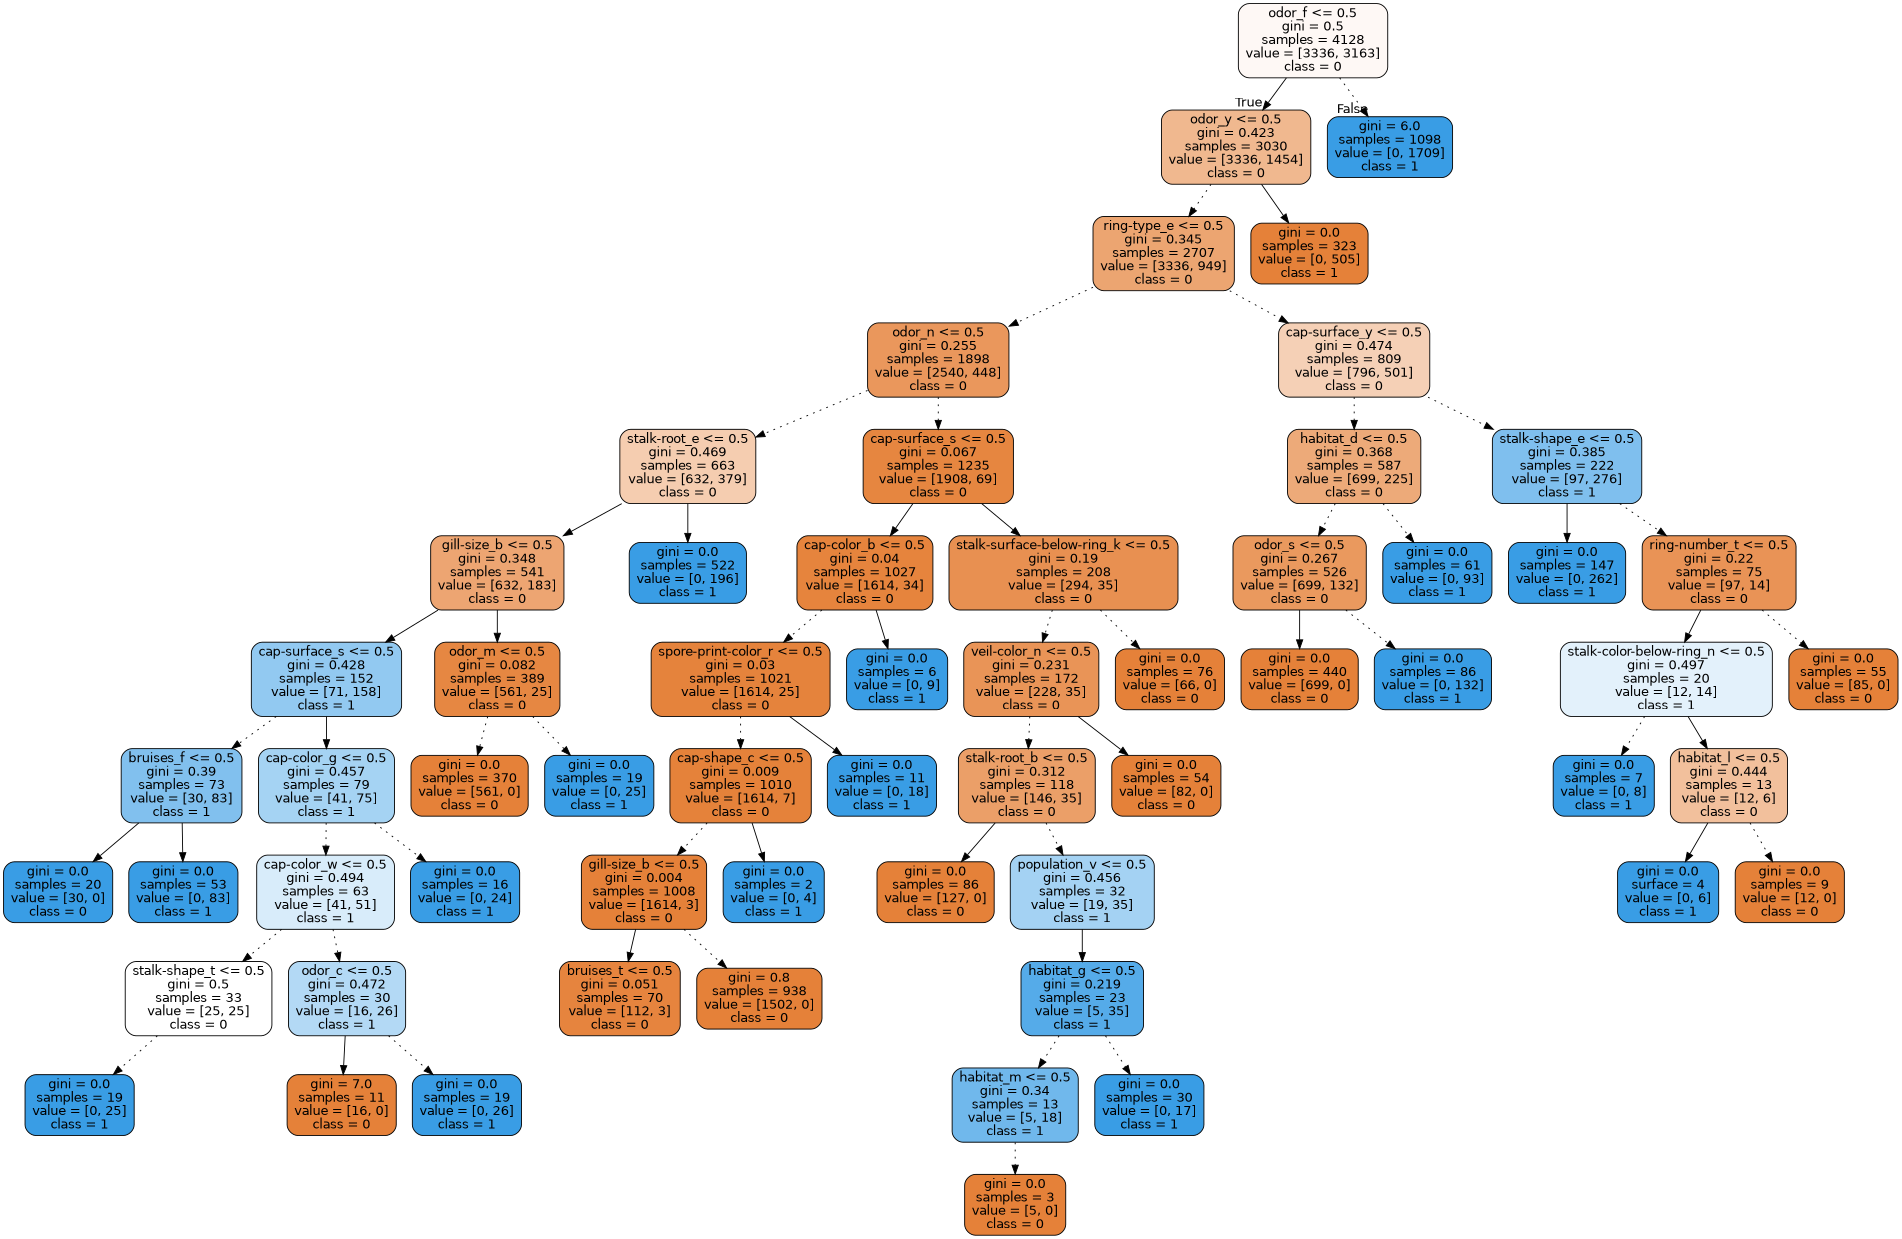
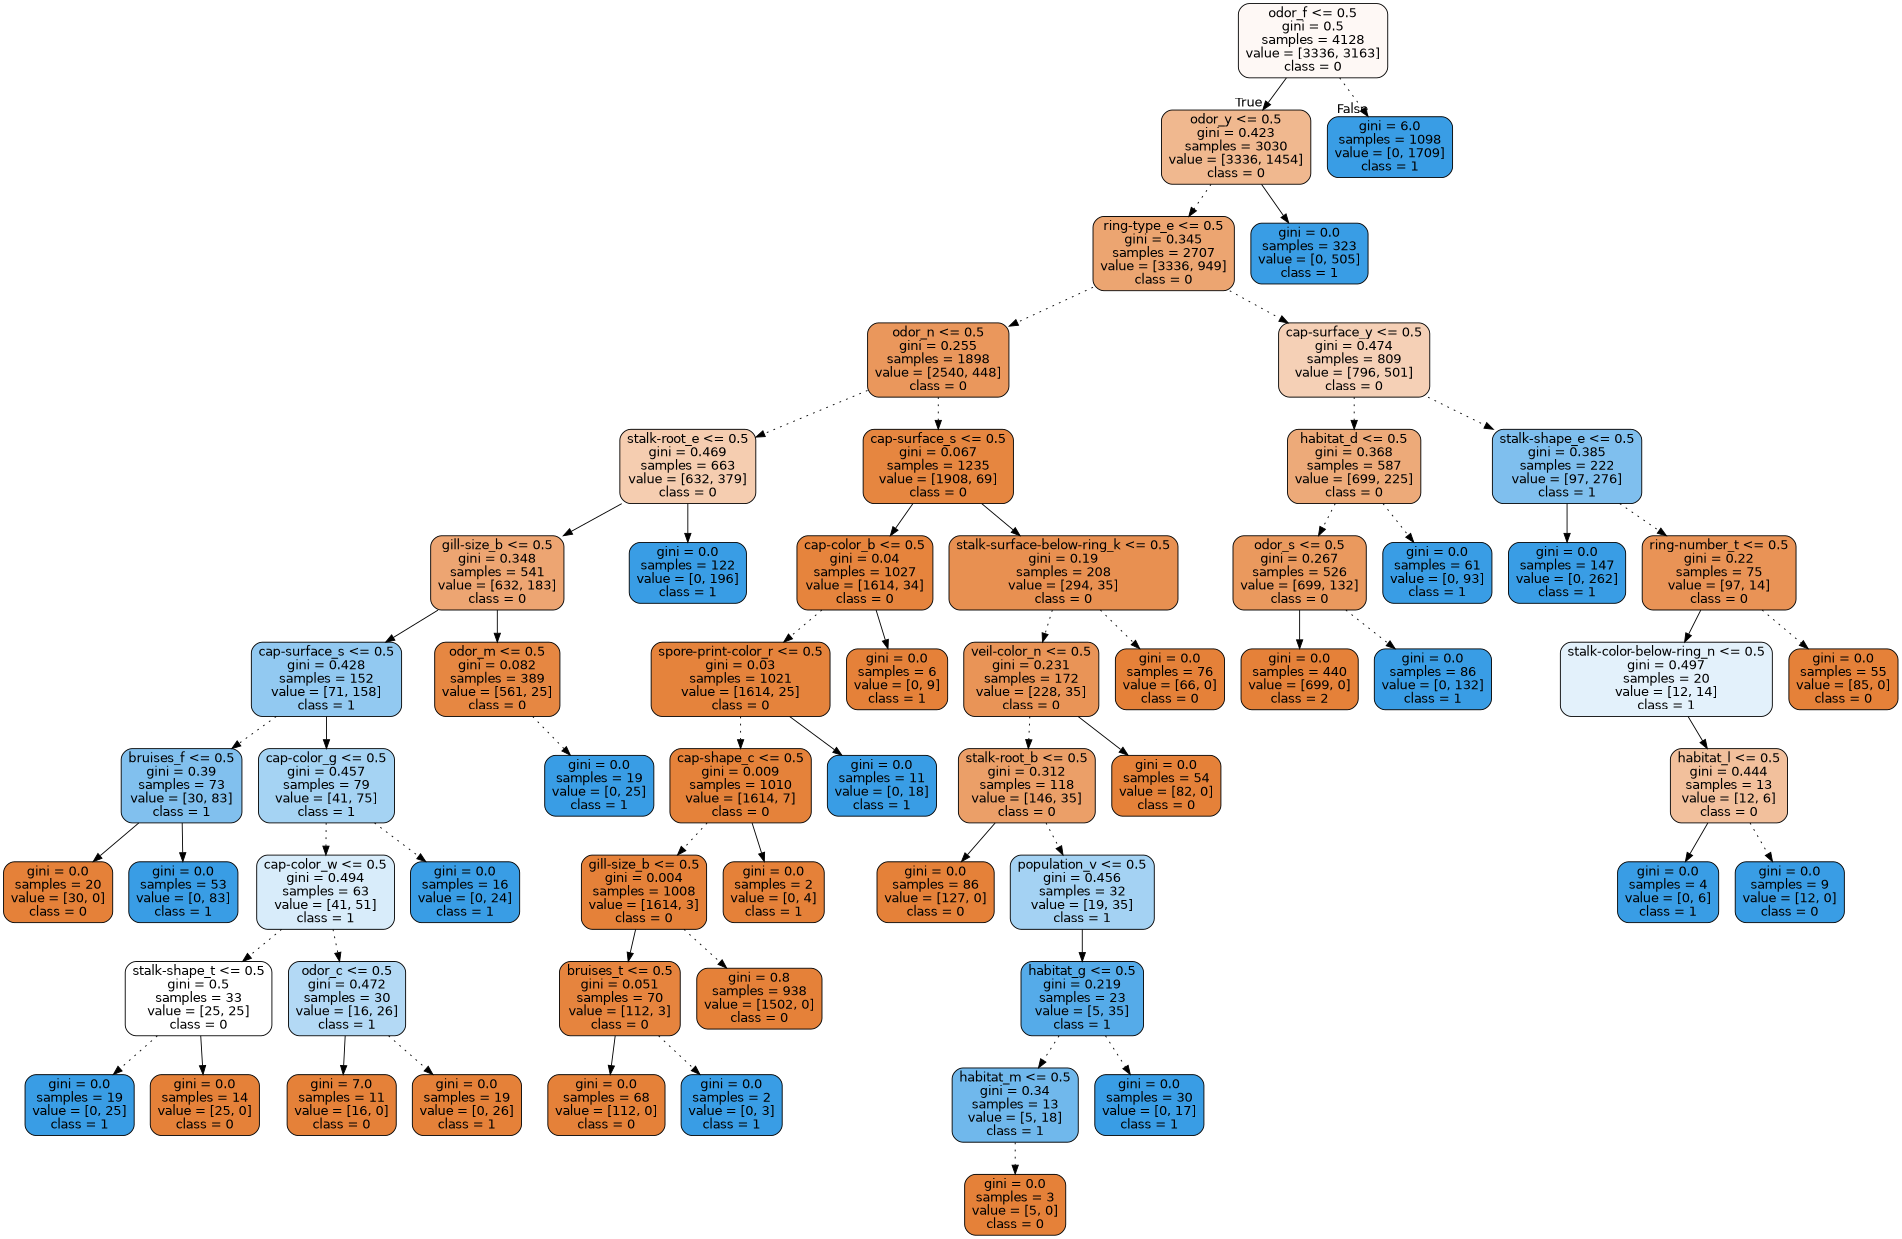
(1309, 254) -> (1309, 254)
(688, 573) -> (688, 573)
(897, 679) -> (897, 679)
(1300, 679) -> (1300, 679)
(470, 786) -> none
(1604, 786) -> none
(58, 892) -> (58, 892)
(774, 892) -> (774, 892)
(1668, 892) -> (1668, 892)
(1790, 892) -> (1790, 892)
none -> (205, 1105)
(467, 1105) -> (467, 1105)
none -> (606, 1105)
none -> (732, 1105)
